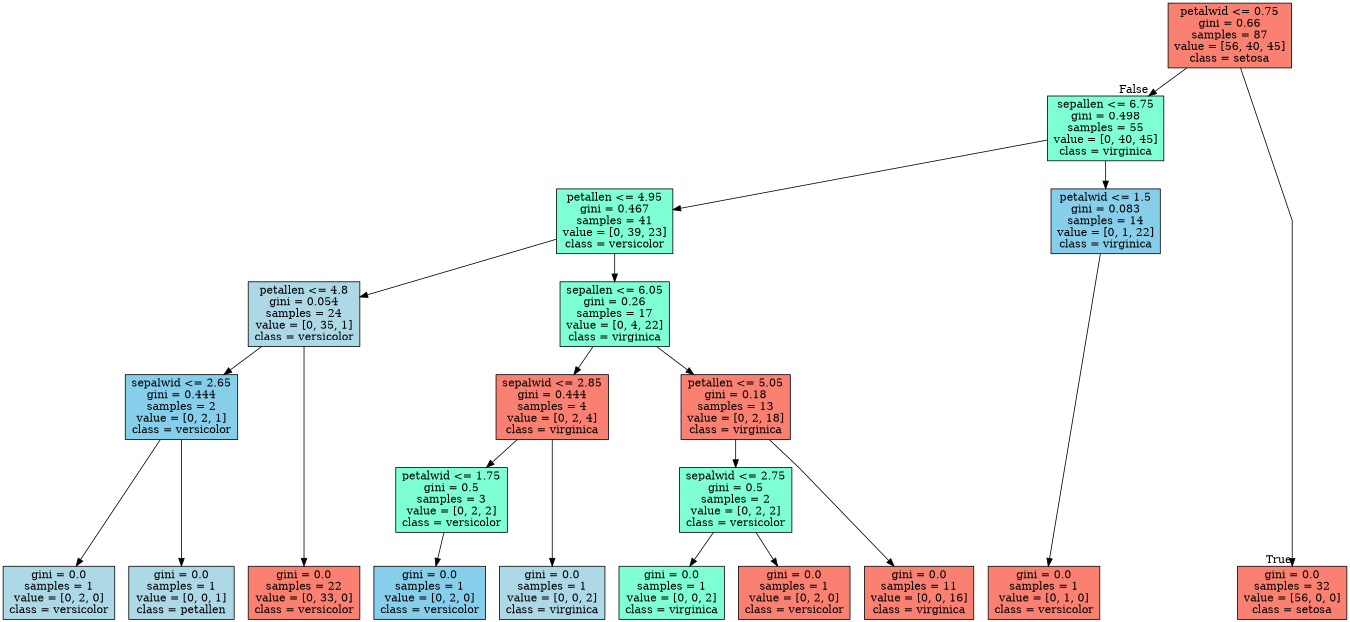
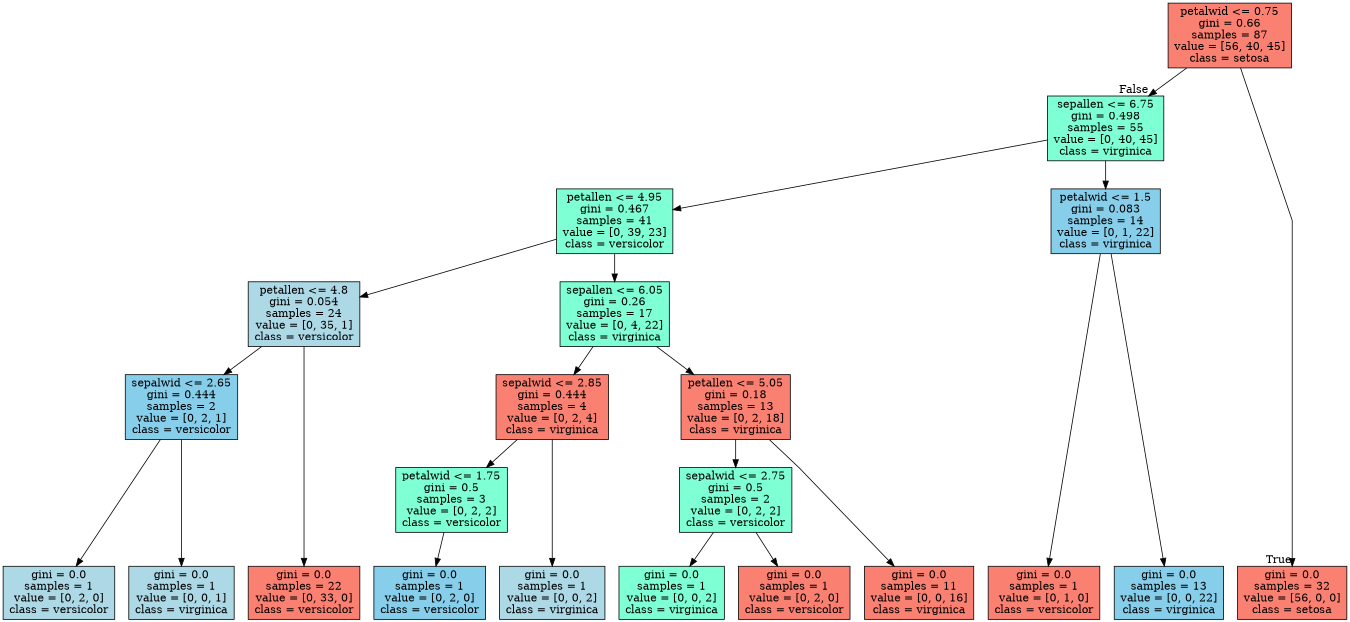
(181, 593) -> (181, 593)
none -> (1169, 593)
